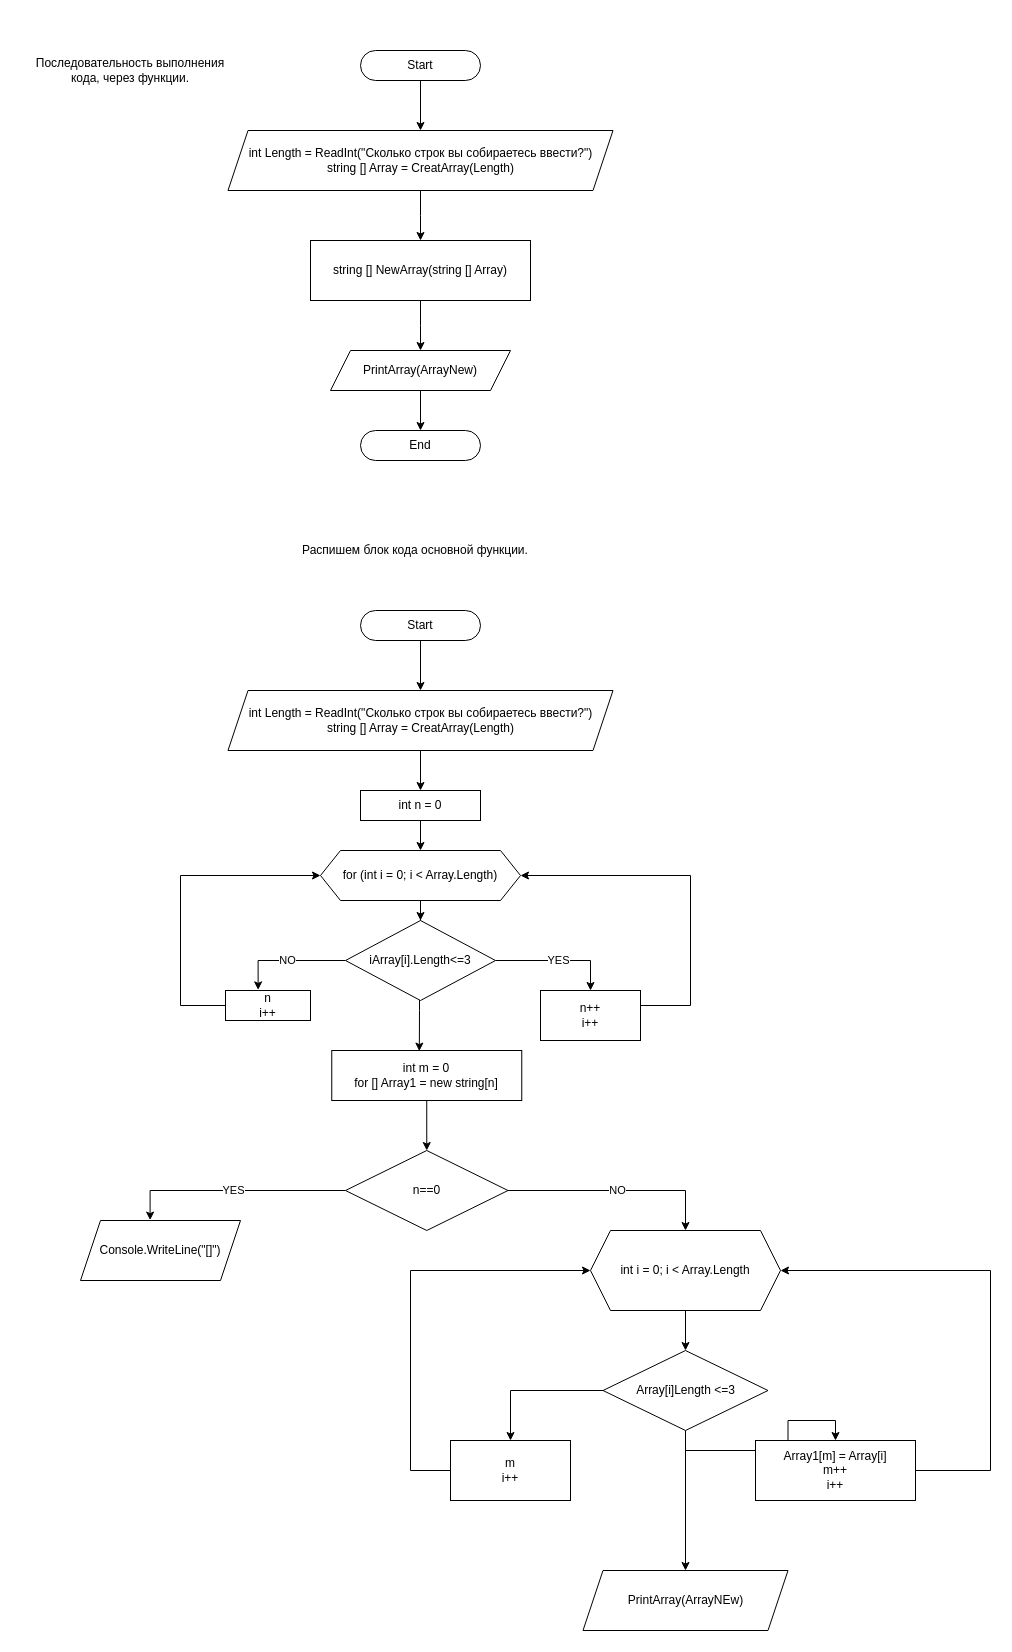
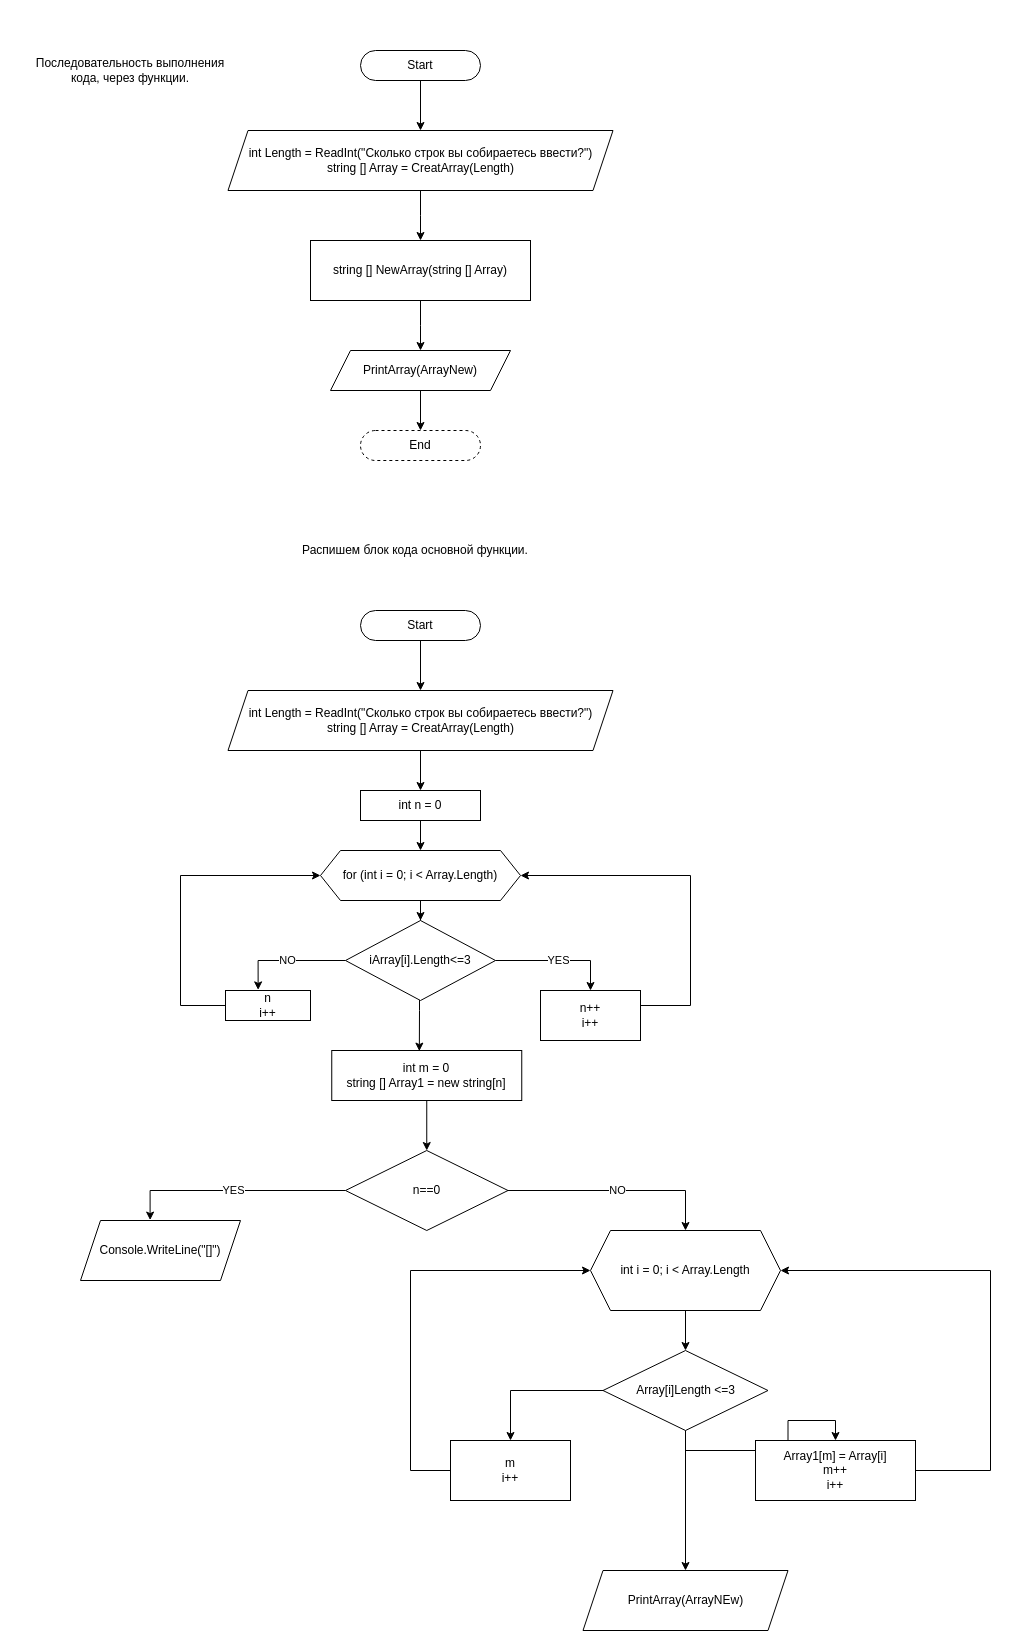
(421, 446) -> (421, 446)
(427, 1076) -> (427, 1076)
